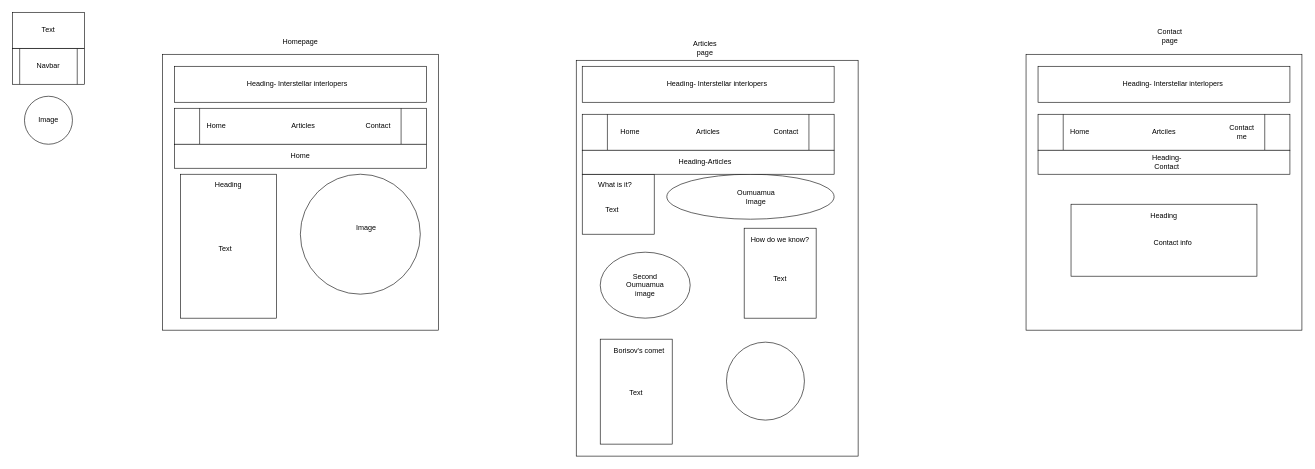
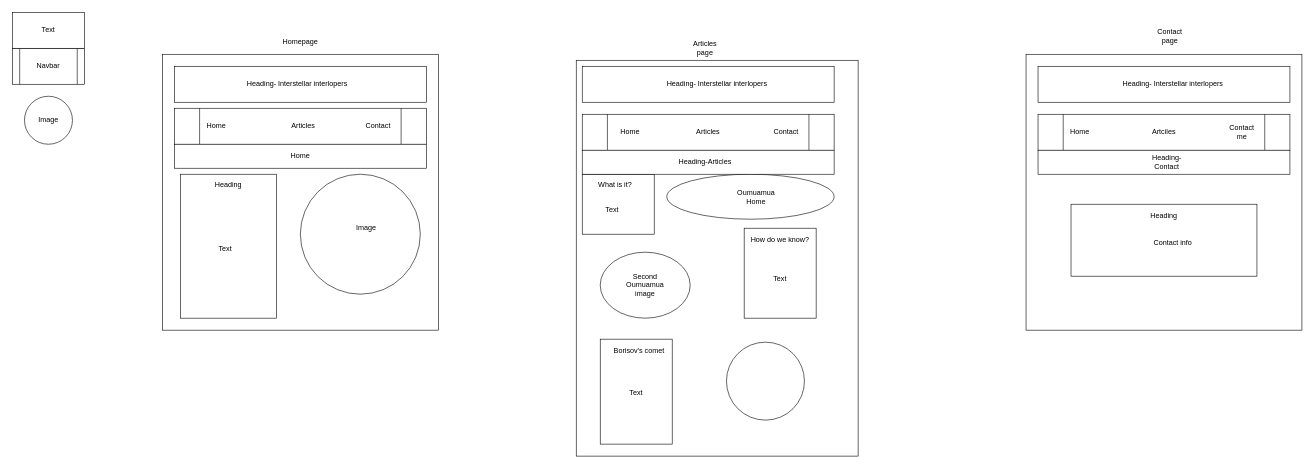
(756, 197) -> (756, 197)
